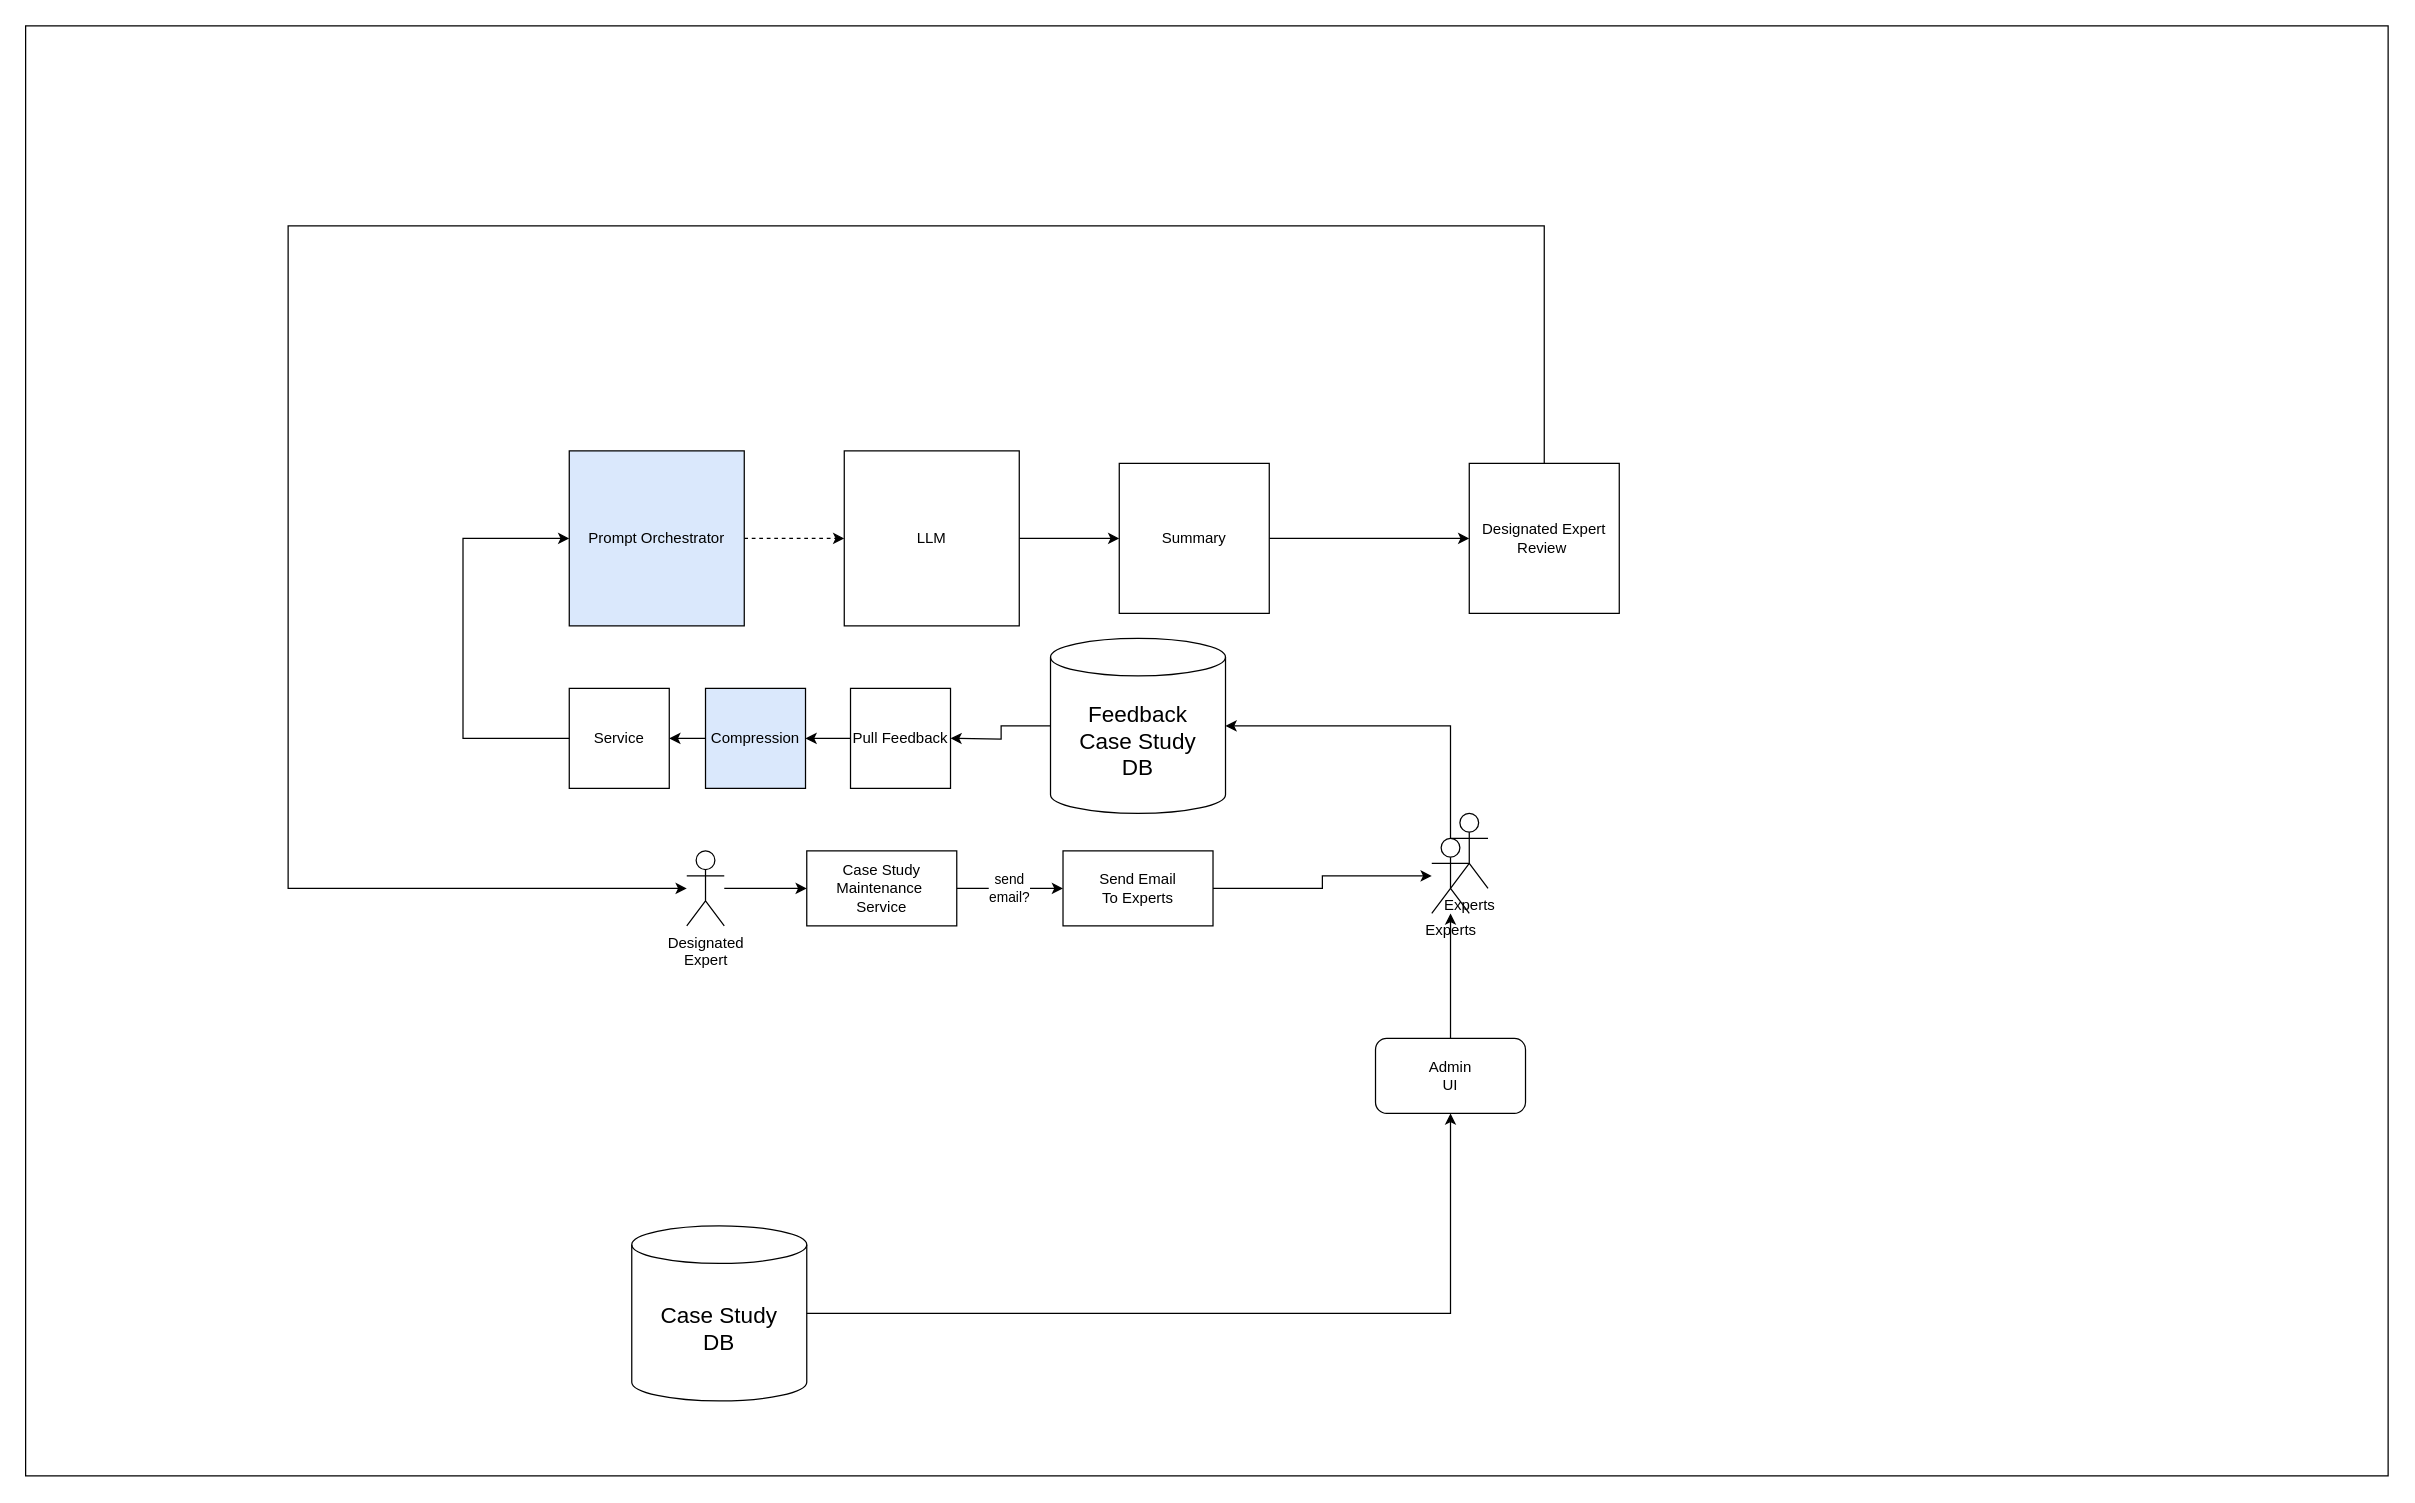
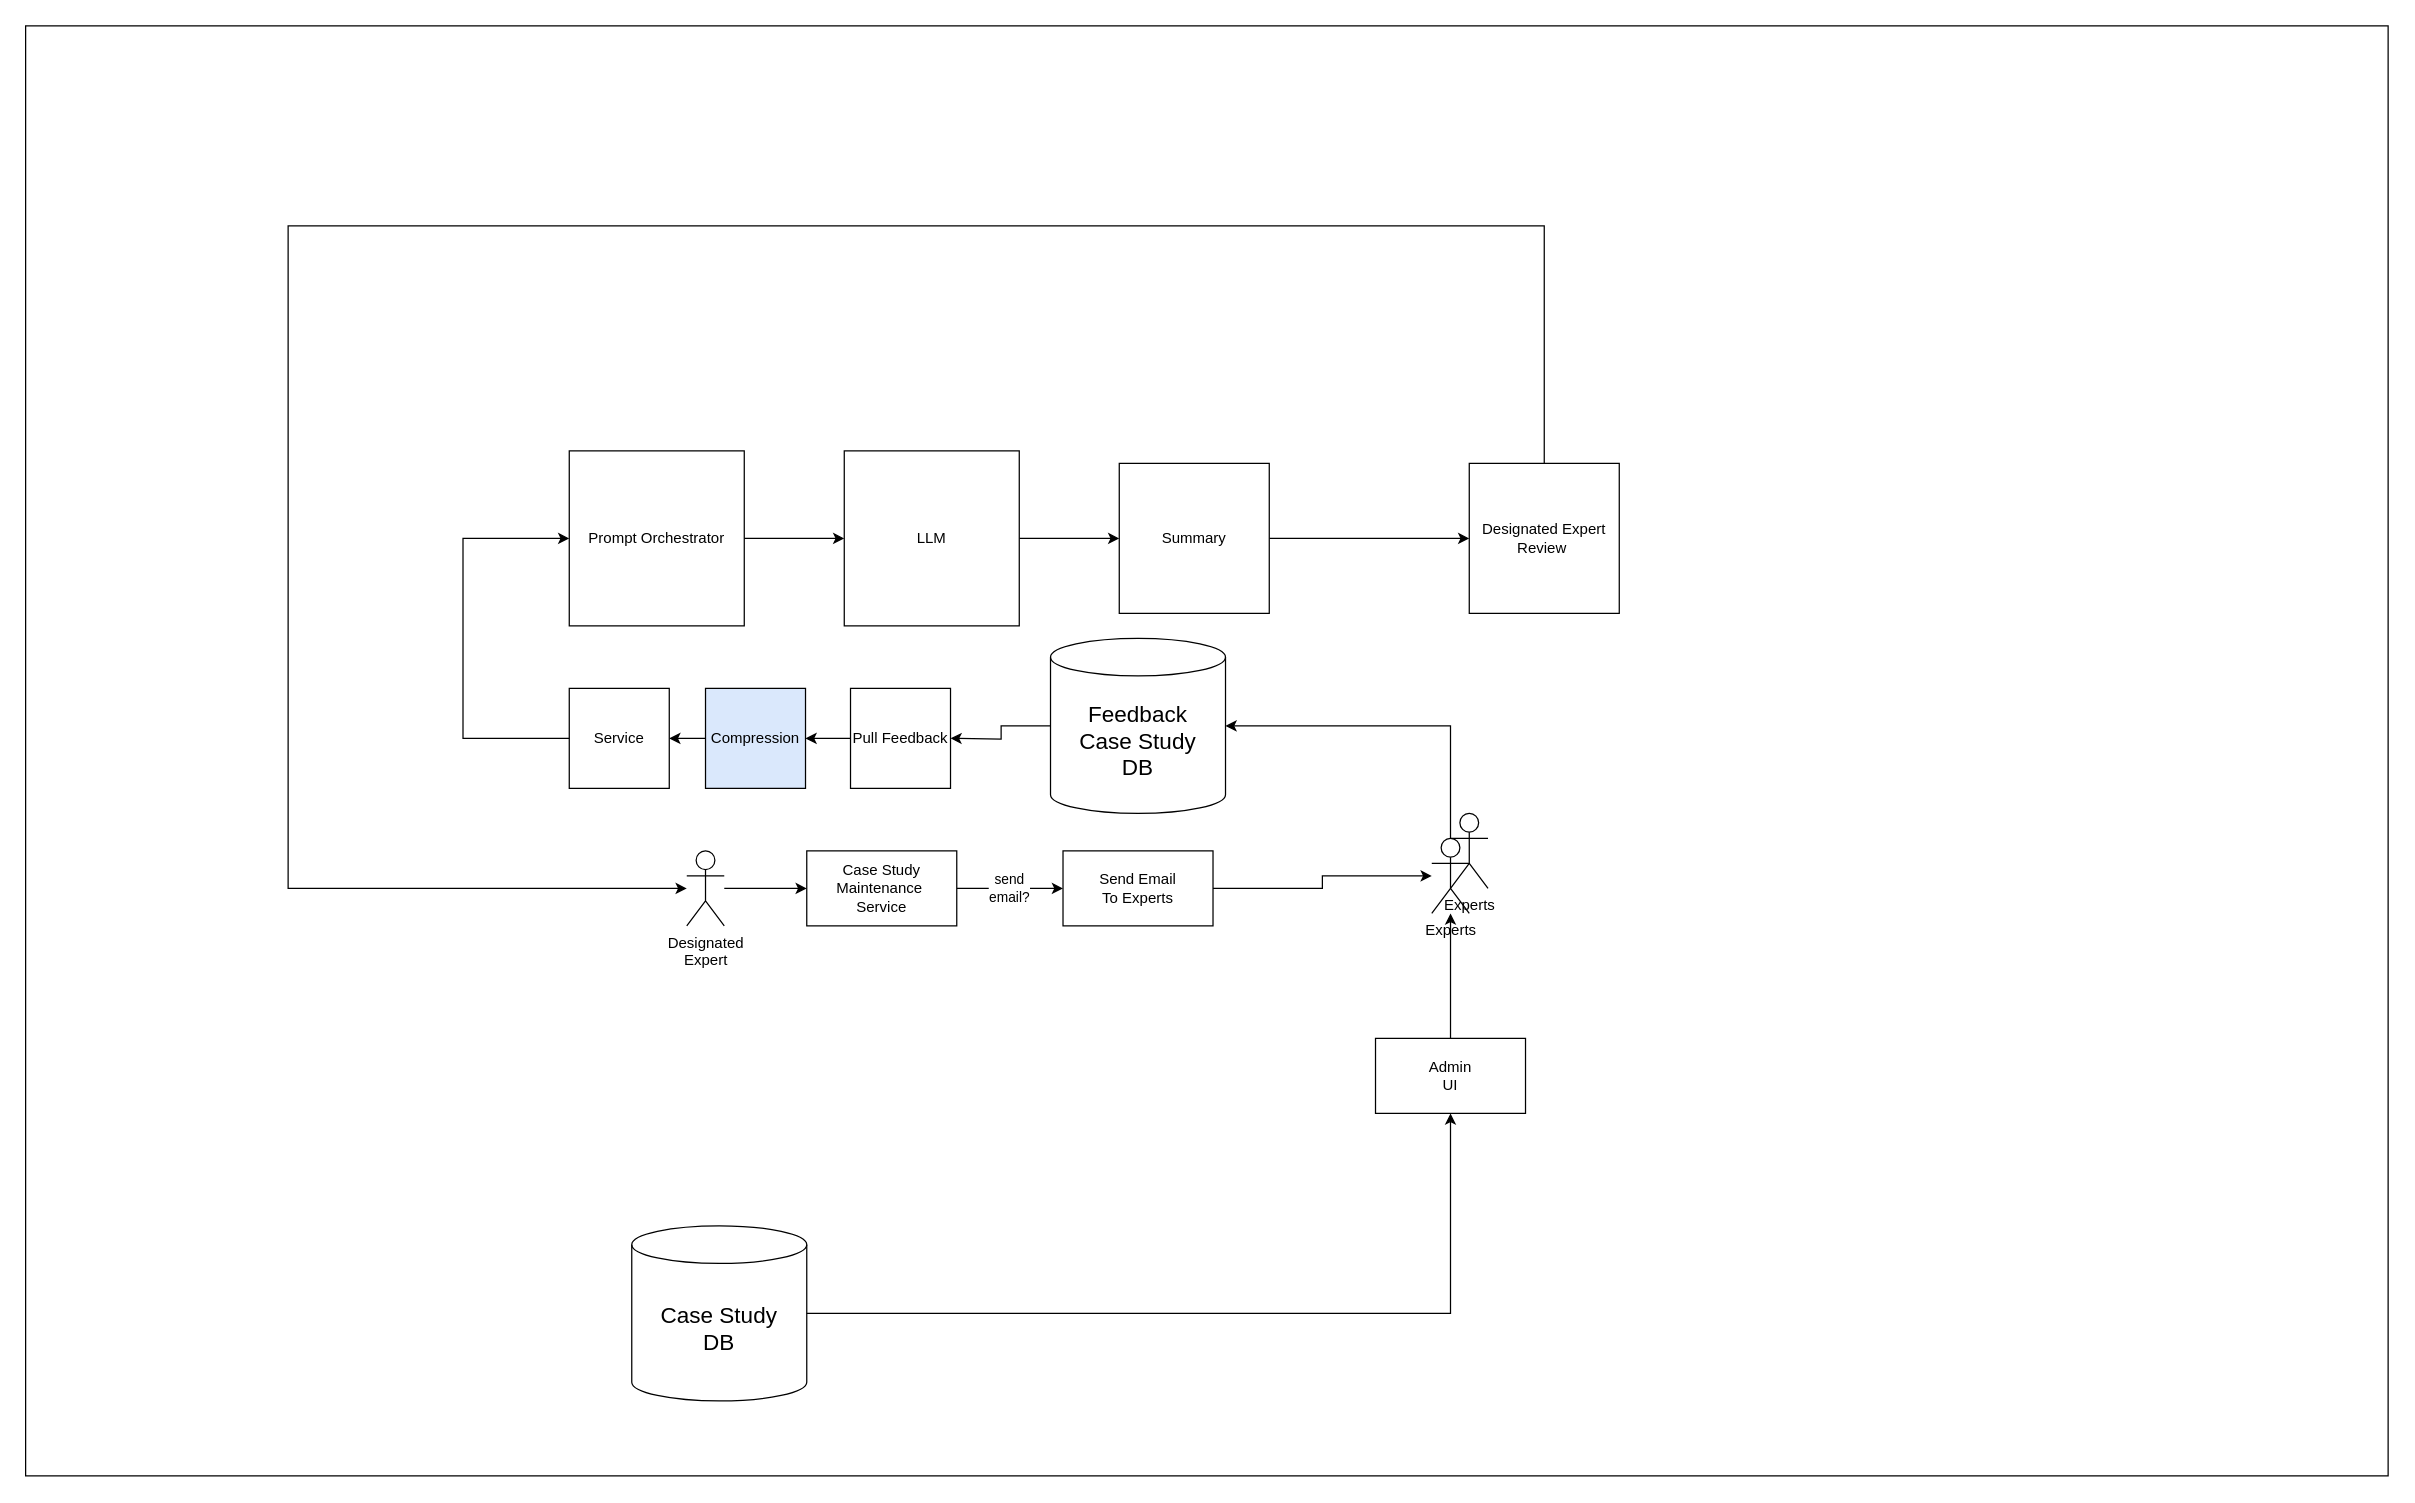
(657, 538) -> (657, 538)
(790, 538) -> (790, 538)
(1451, 1076) -> (1451, 1076)
